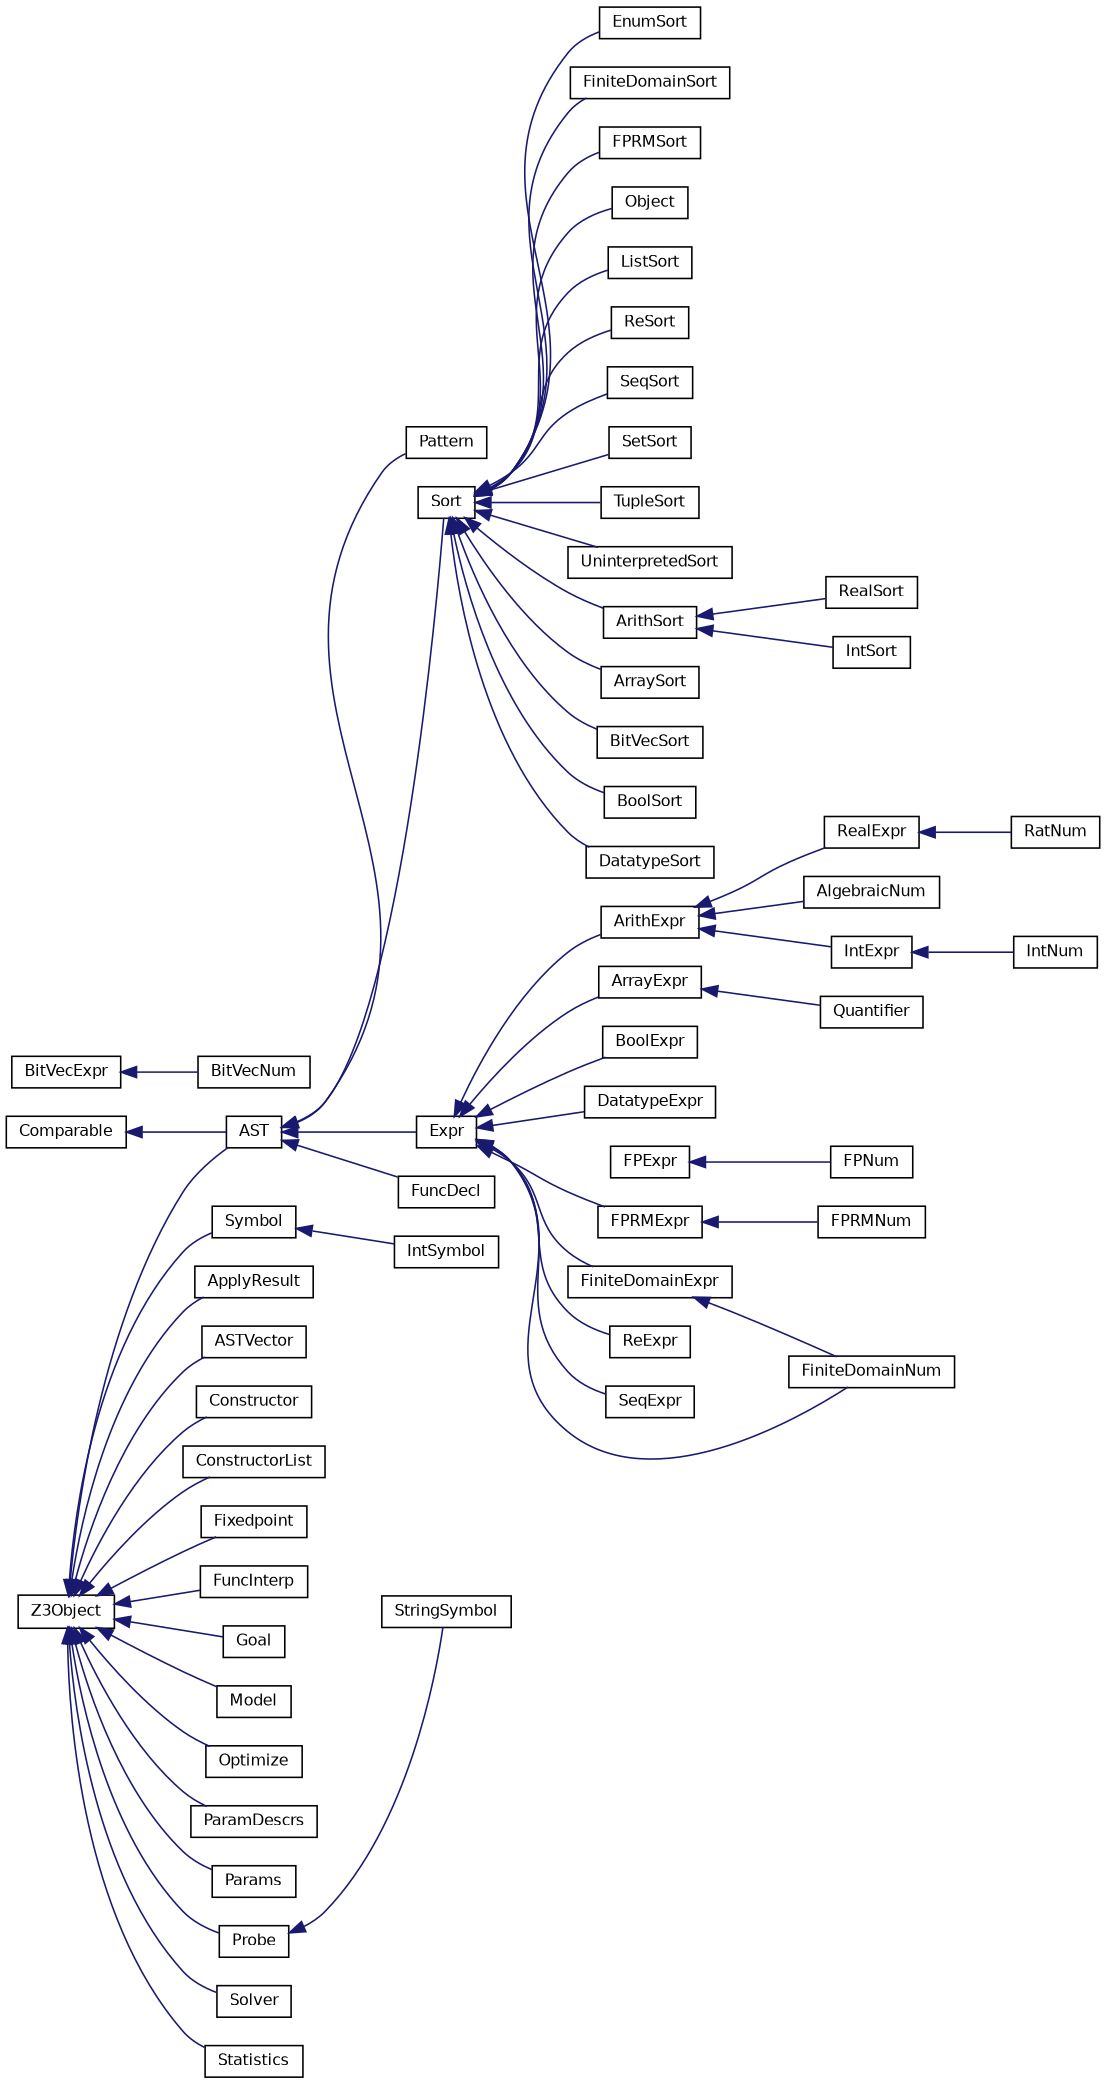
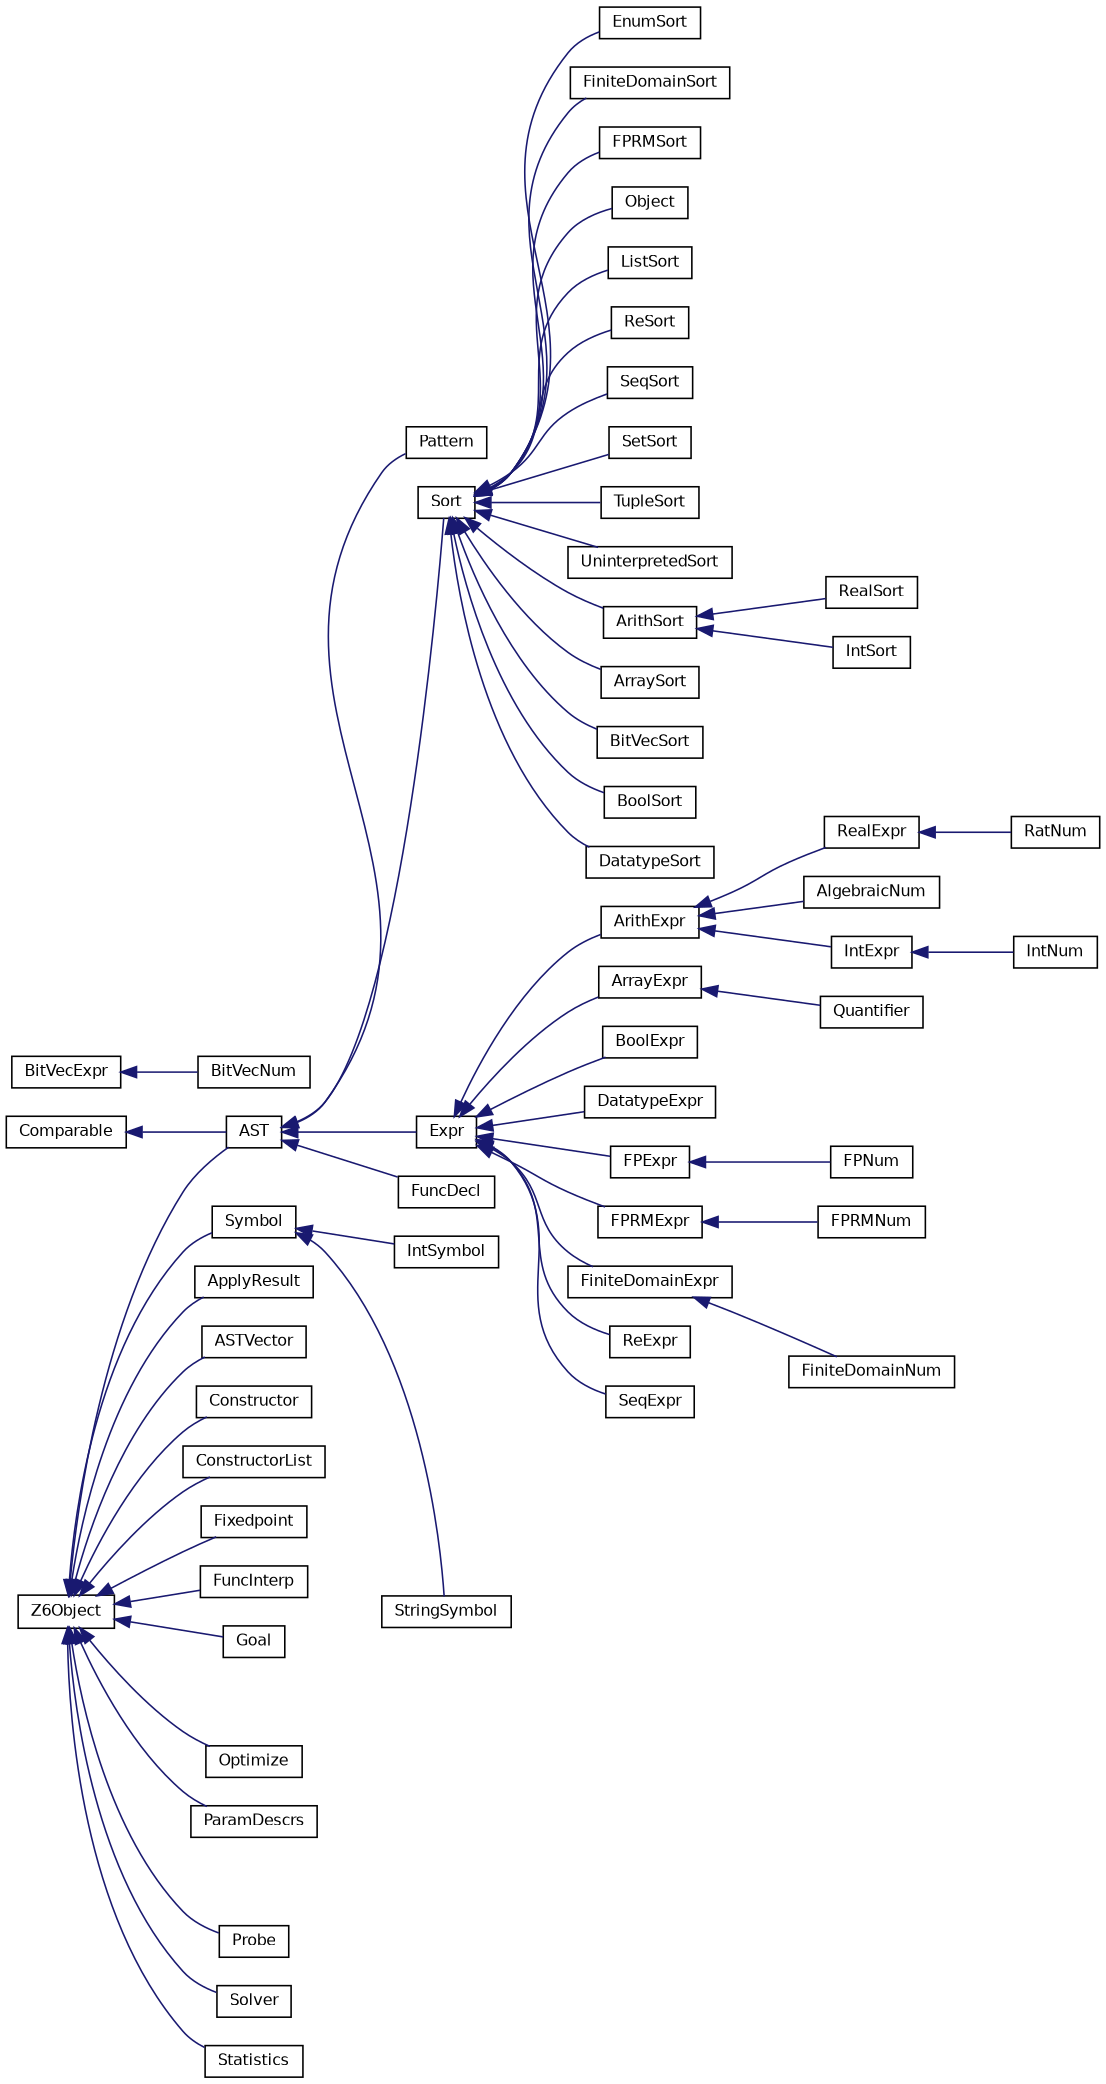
(564, 1427) -> (551, 1147)
(66, 1612) -> (66, 1612)
(254, 1702) -> none
(400, 1790) -> (408, 1405)
(254, 1882) -> none
